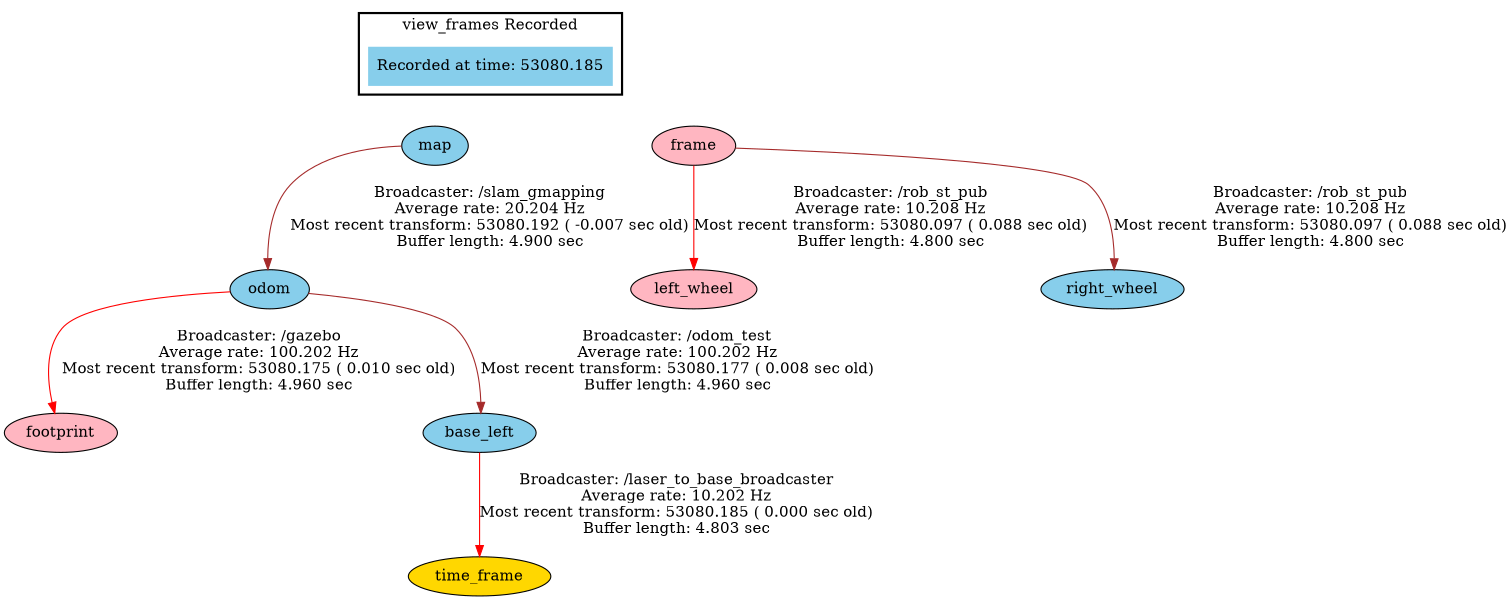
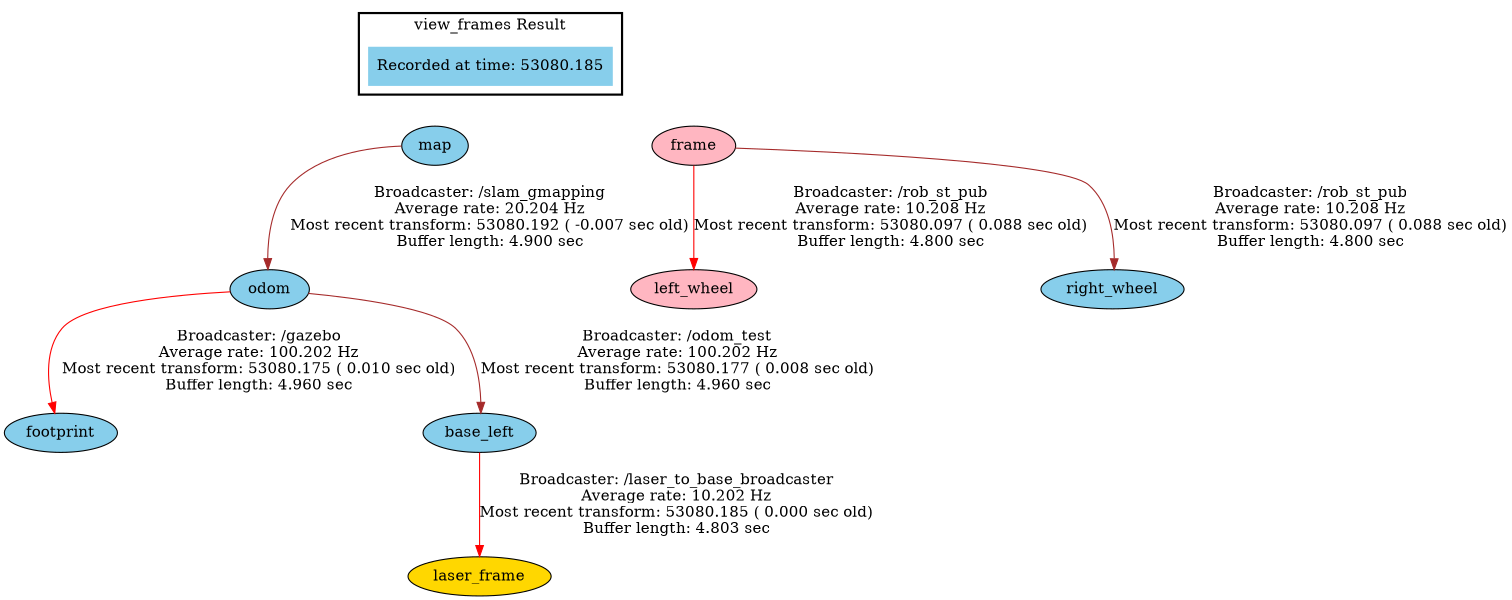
(490, 26) -> (490, 26)
(61, 433) -> (61, 433)
(480, 576) -> (480, 576)
